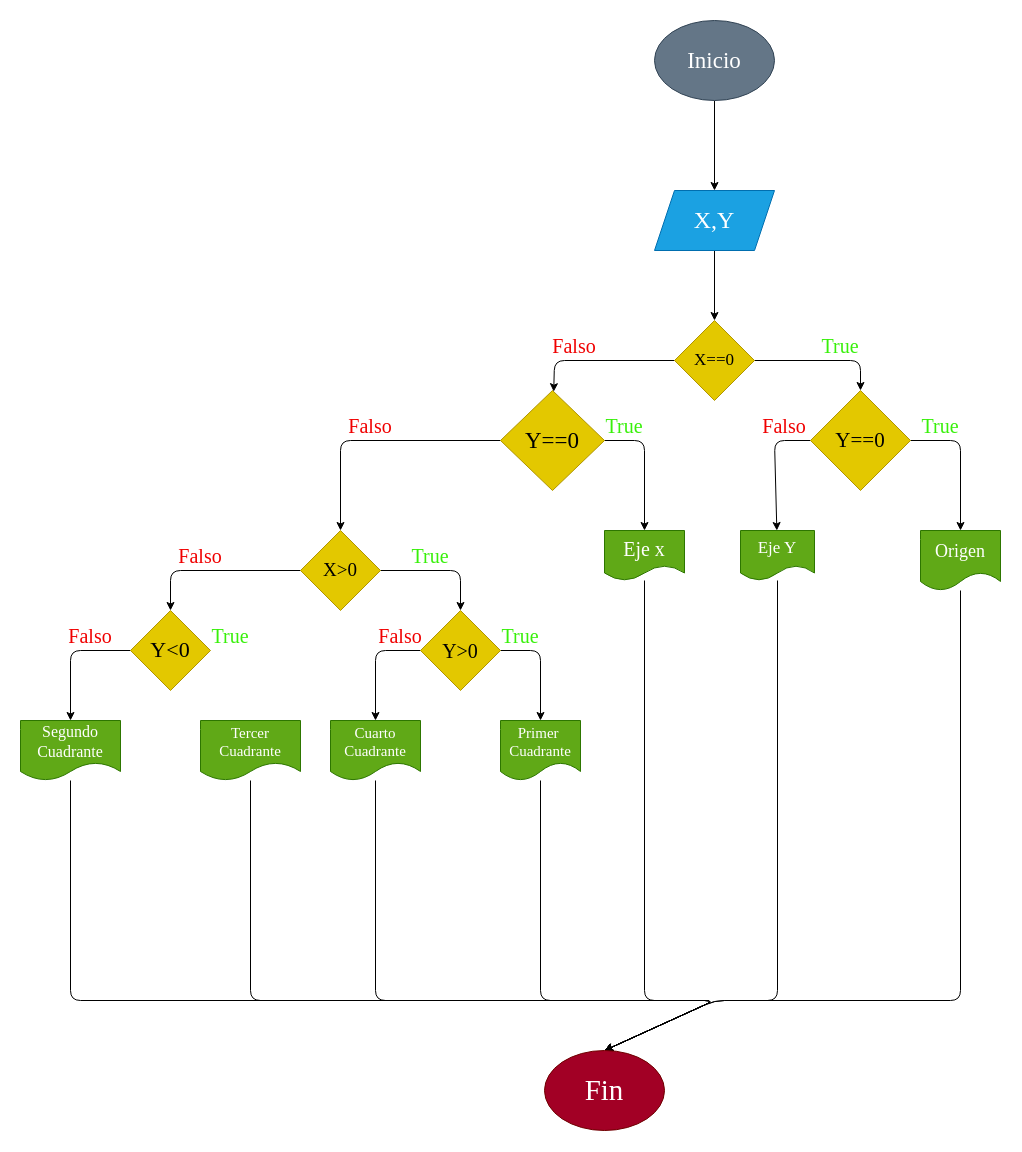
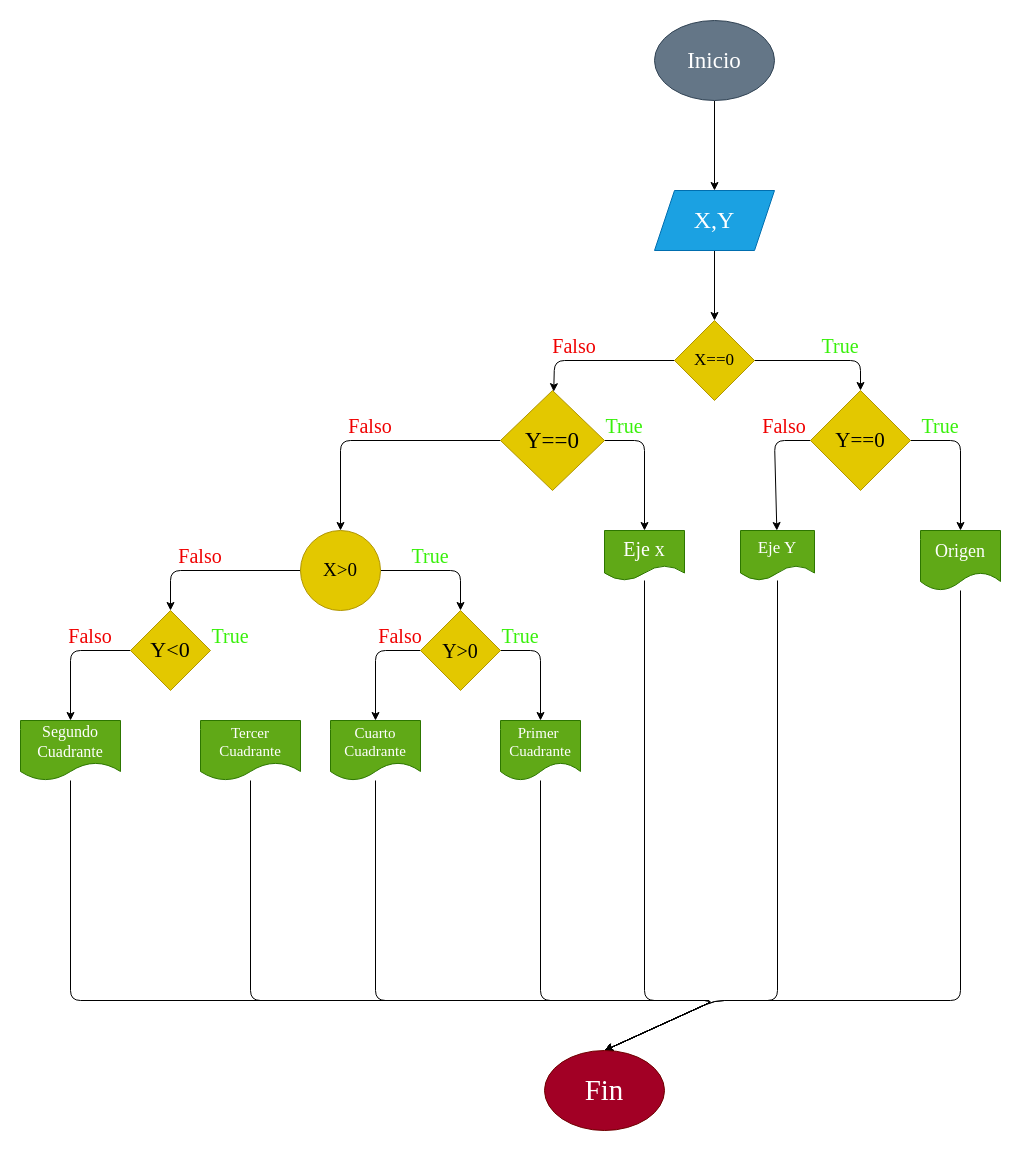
(341, 571) -> (341, 571)
